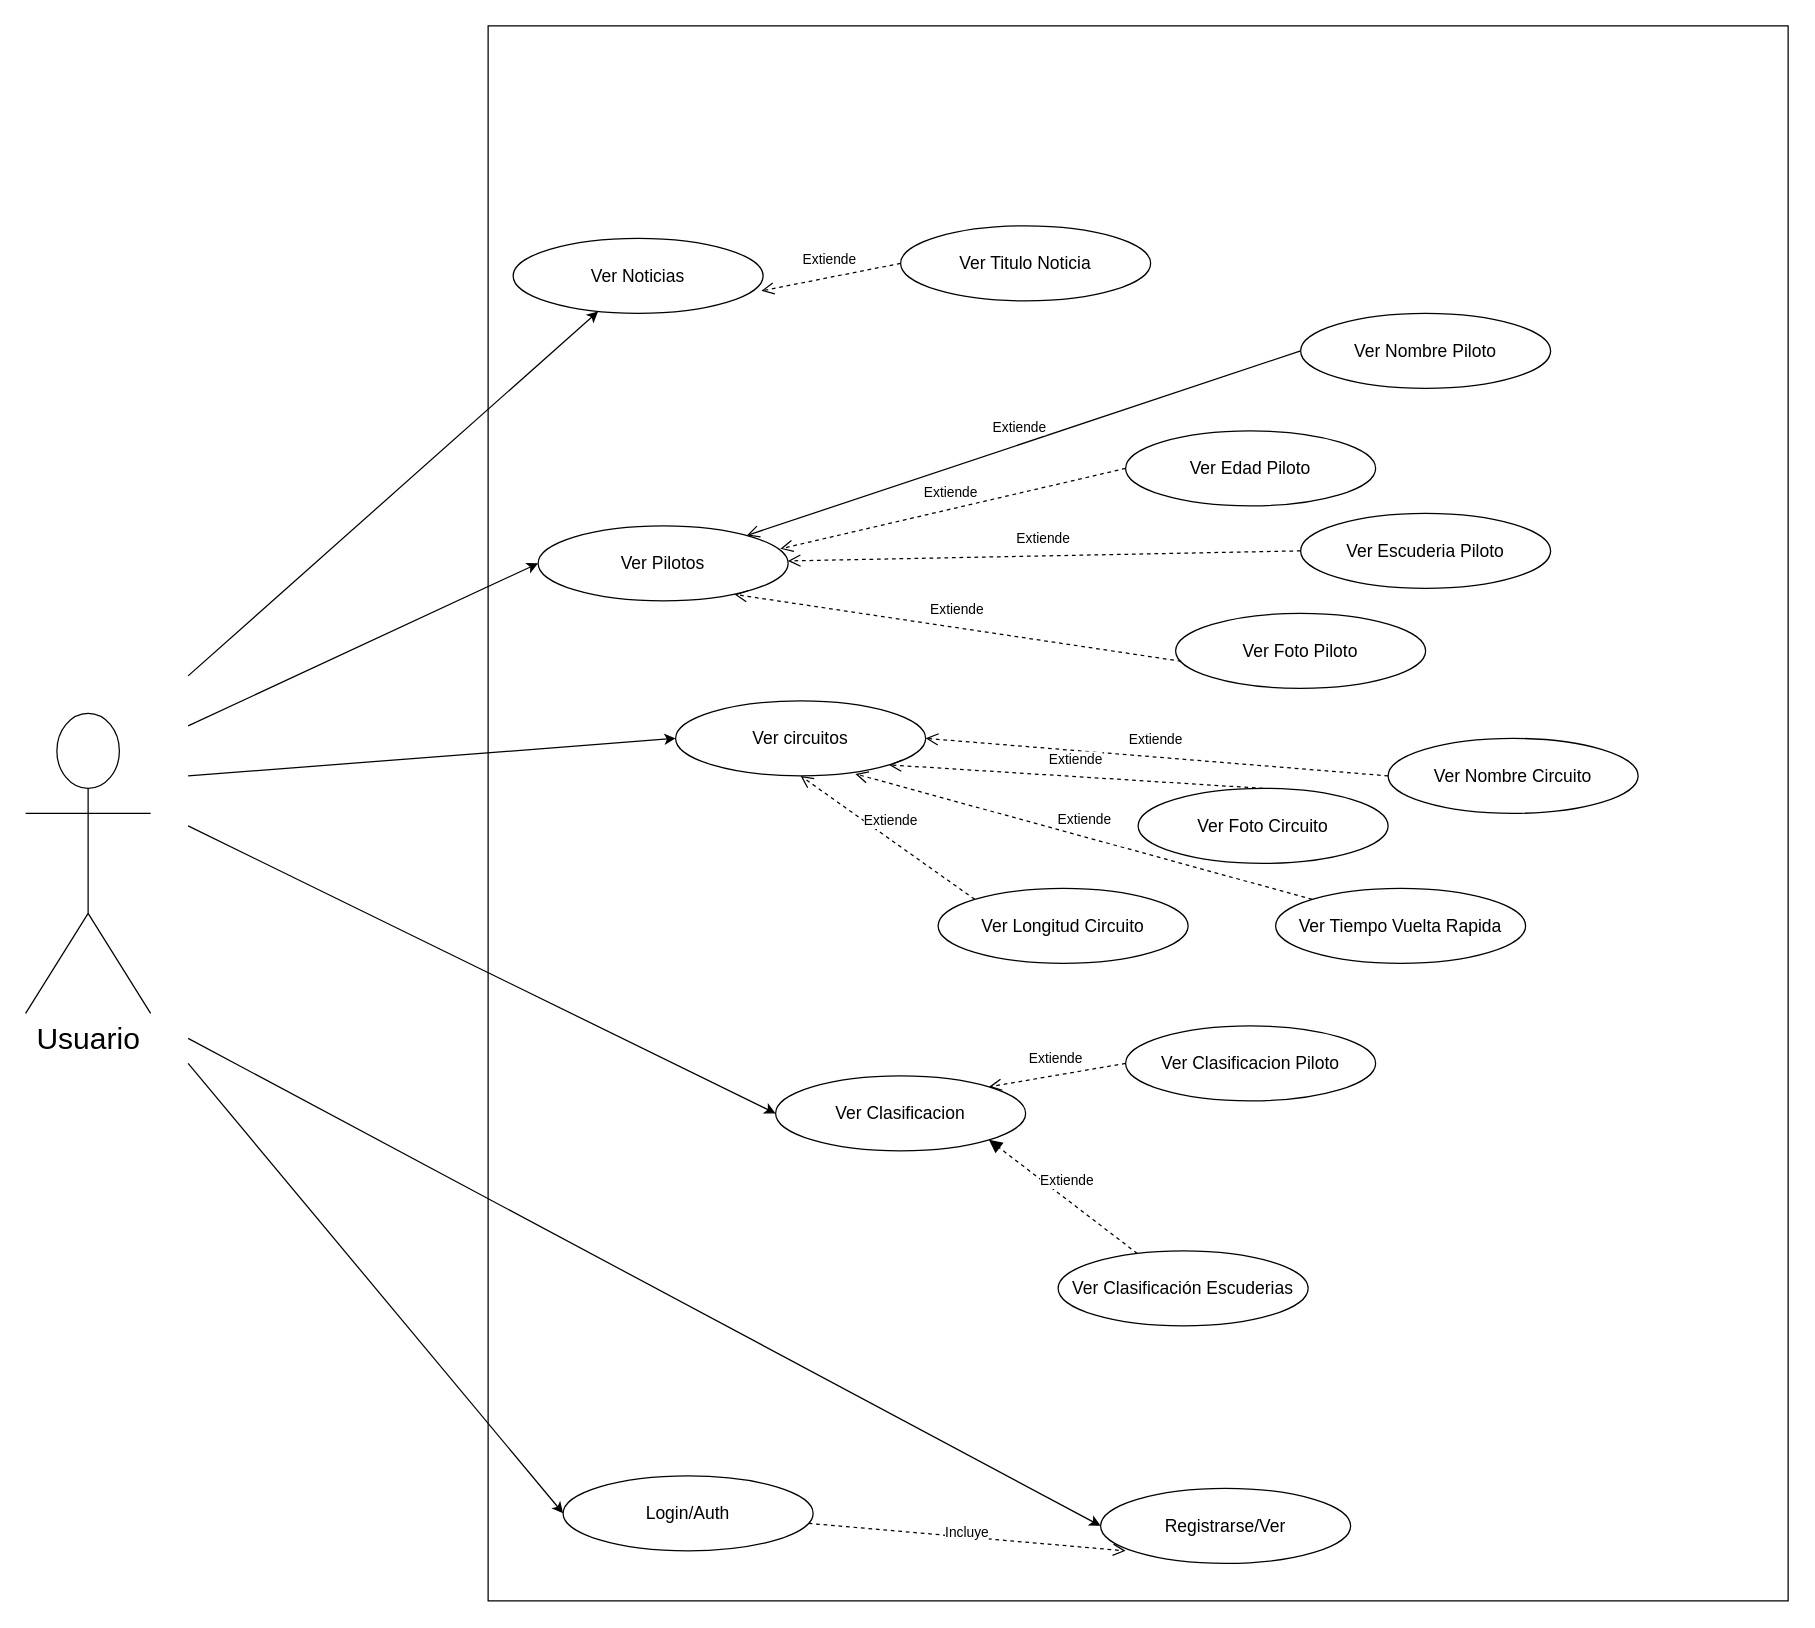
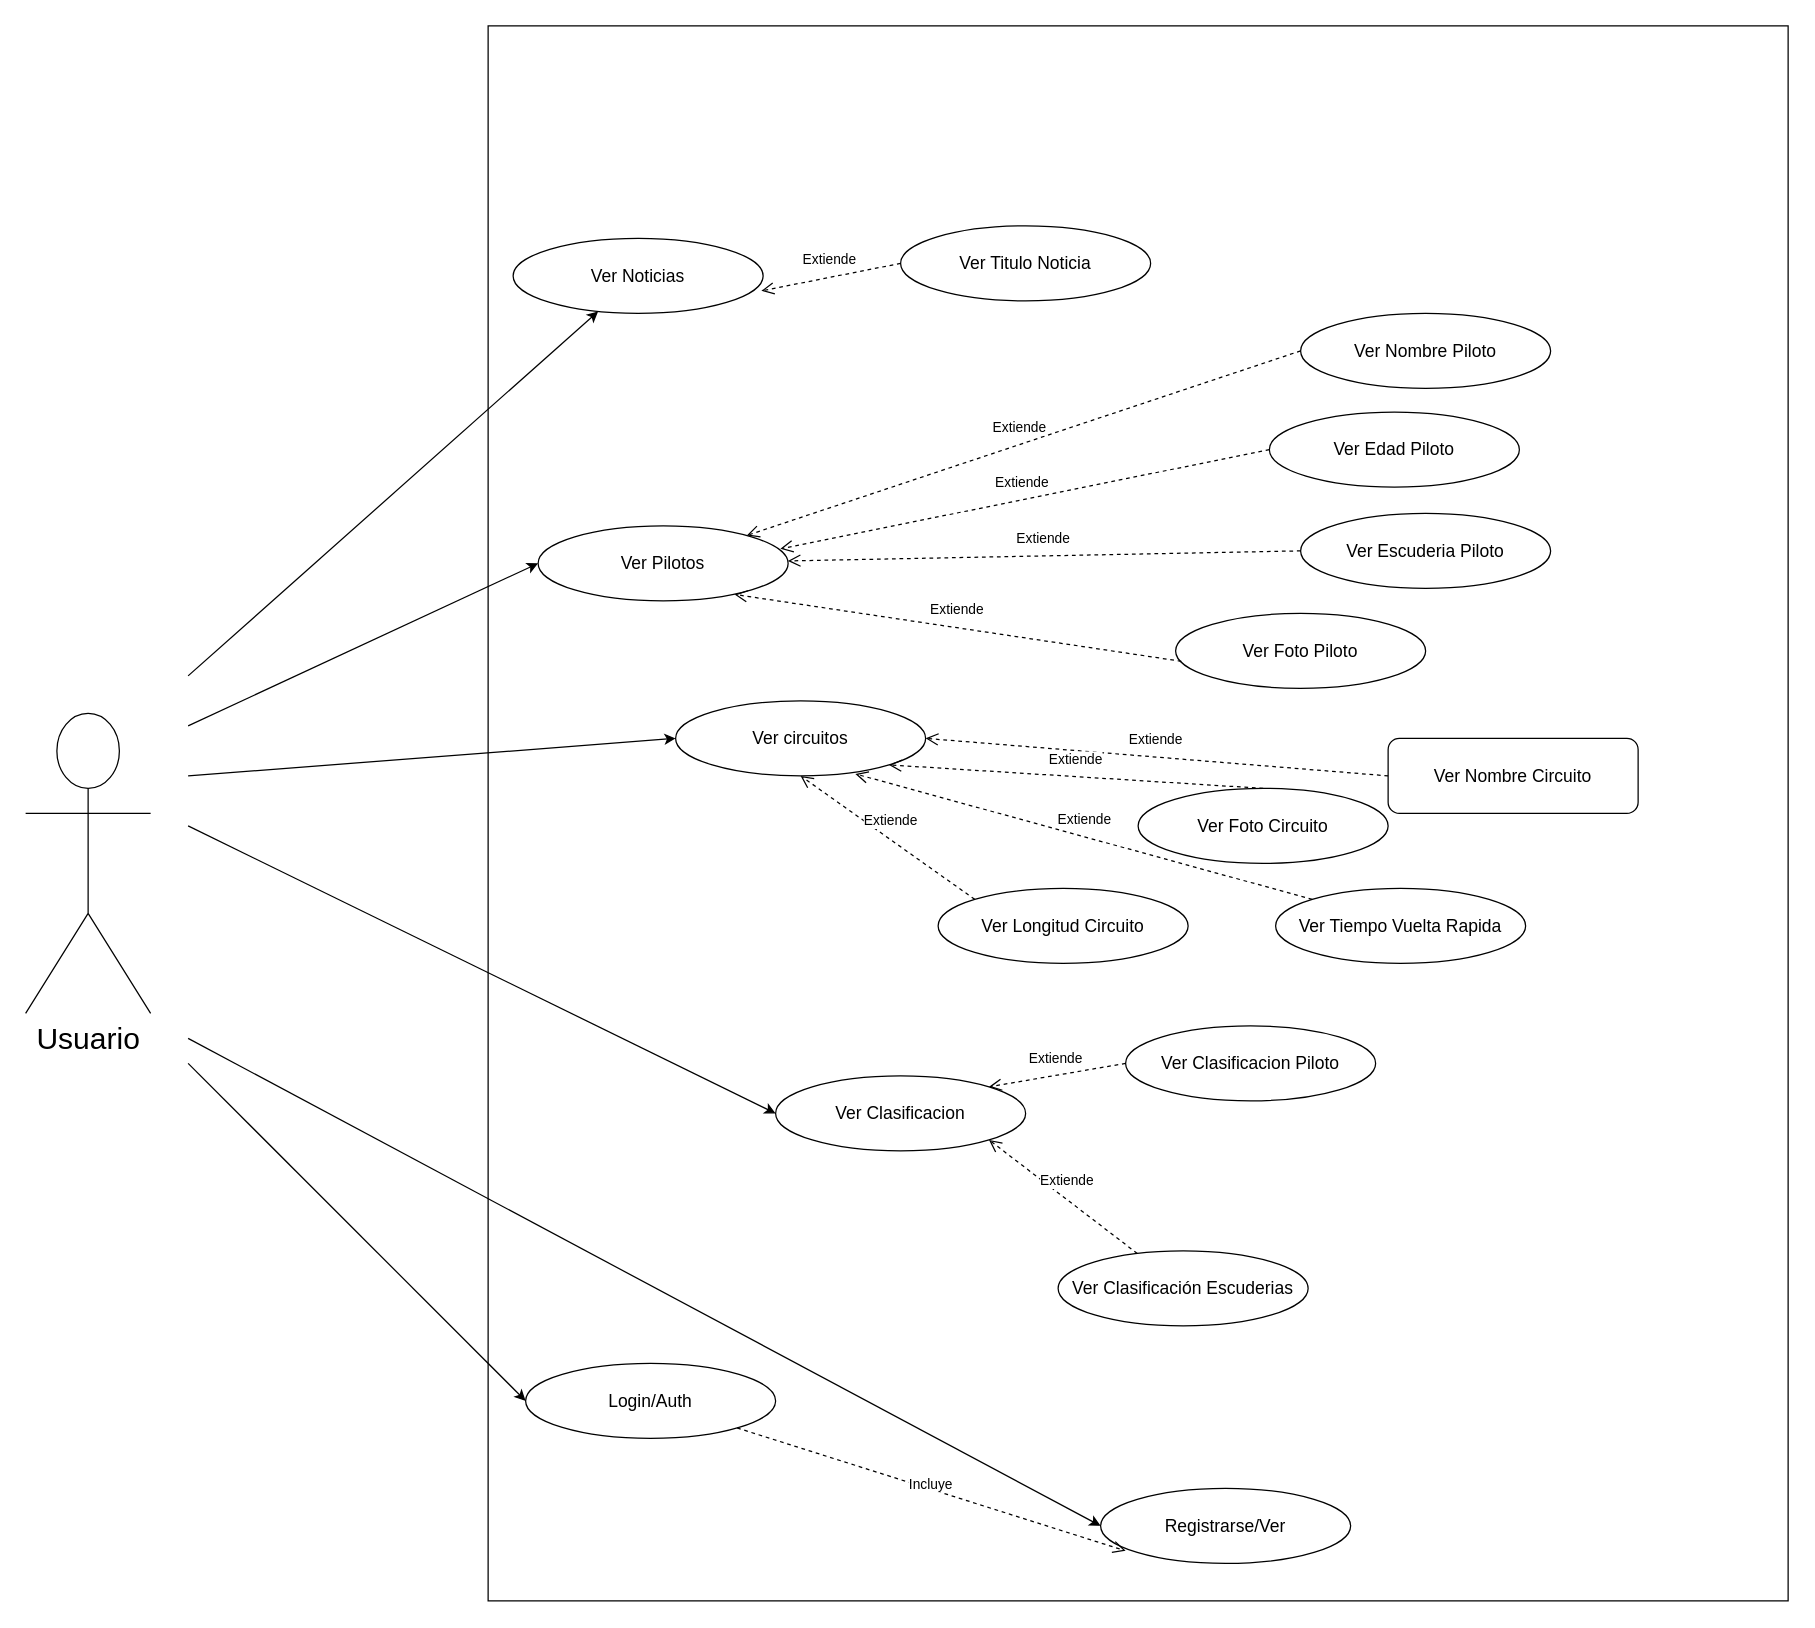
(1025, 443) -> (1025, 443)
(1251, 468) -> (1394, 449)
(1513, 776) -> (1513, 776)
(1000, 1148) -> (996, 1145)
(688, 1513) -> (651, 1401)
